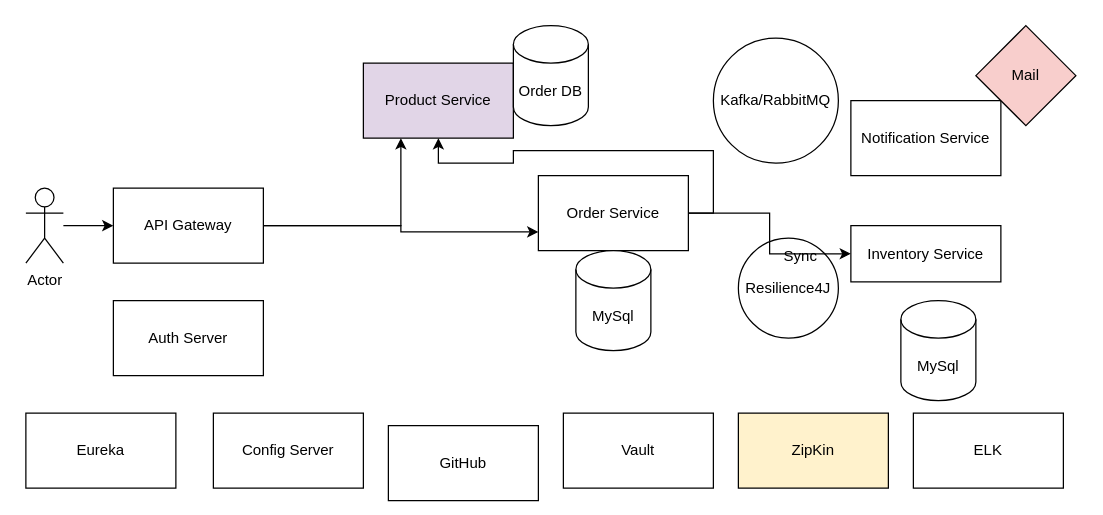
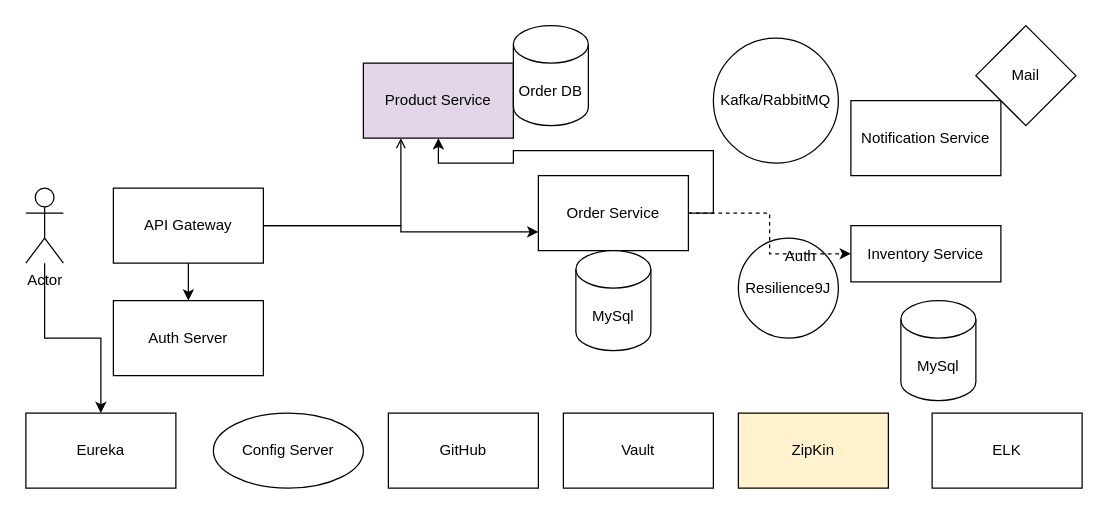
(1026, 76) -> (1026, 76)
(401, 148) -> (401, 146)
(84, 226) -> (68, 338)
(769, 243) -> (769, 243)
(801, 257) -> (801, 257)
none -> (188, 286)
(788, 288) -> (788, 288)
(288, 451) -> (288, 451)
(988, 451) -> (1007, 451)
(463, 463) -> (463, 451)
